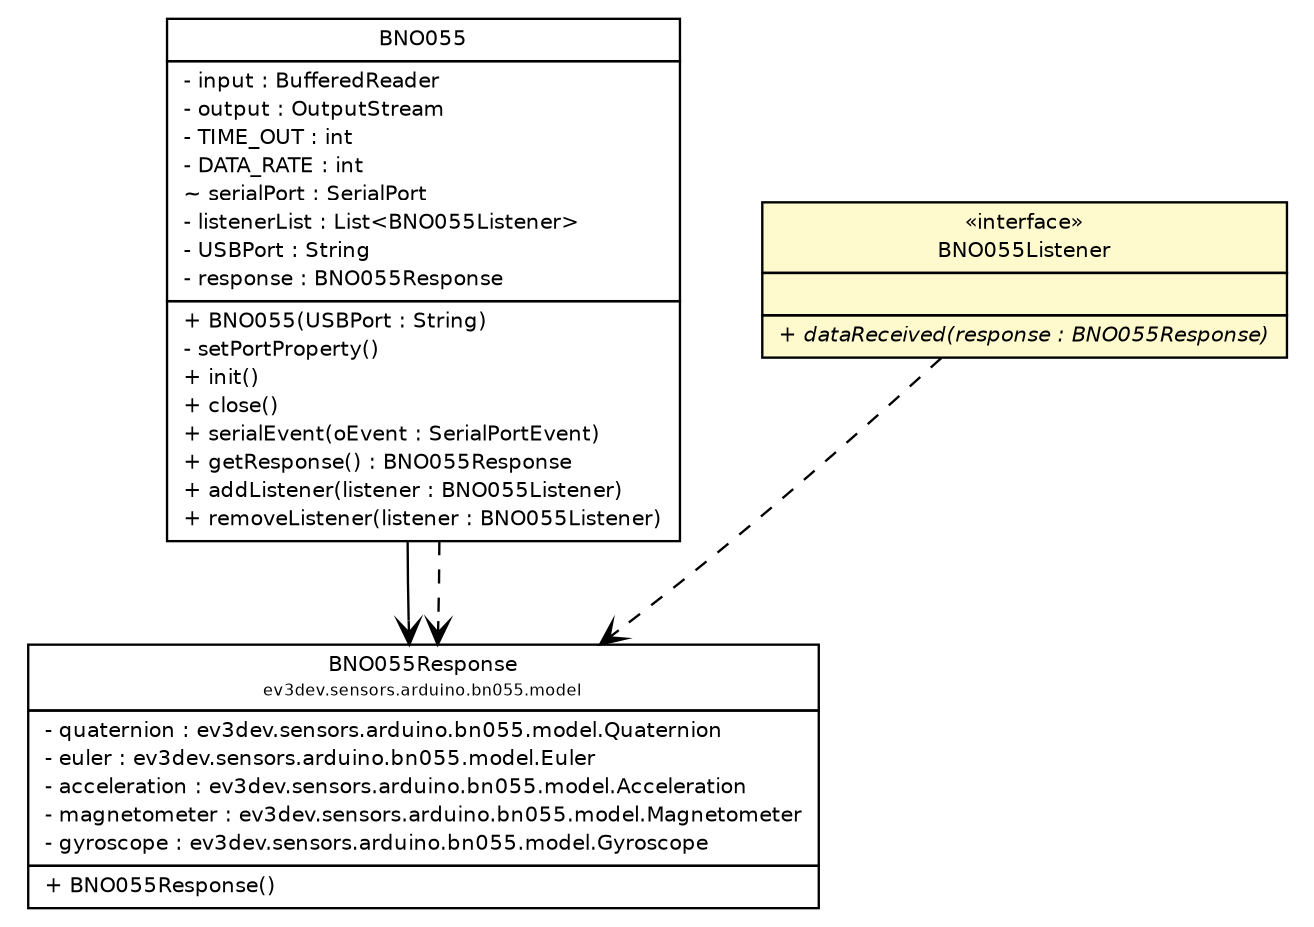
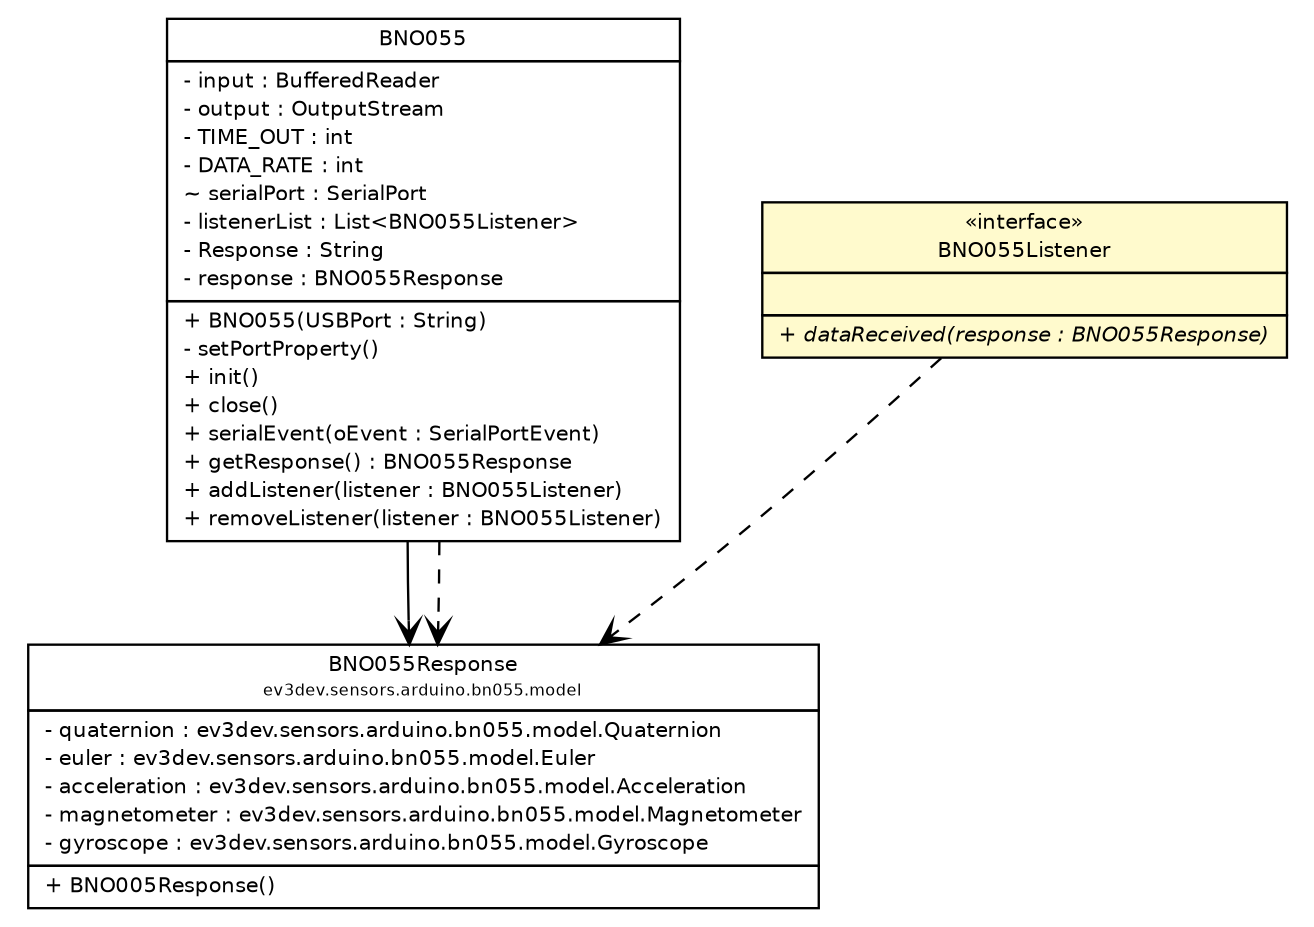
(278, 251) -> (285, 251)
(161, 886) -> (161, 886)
